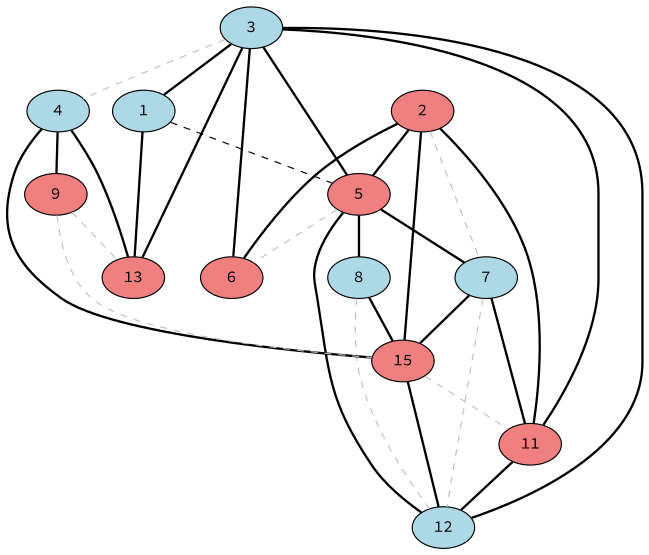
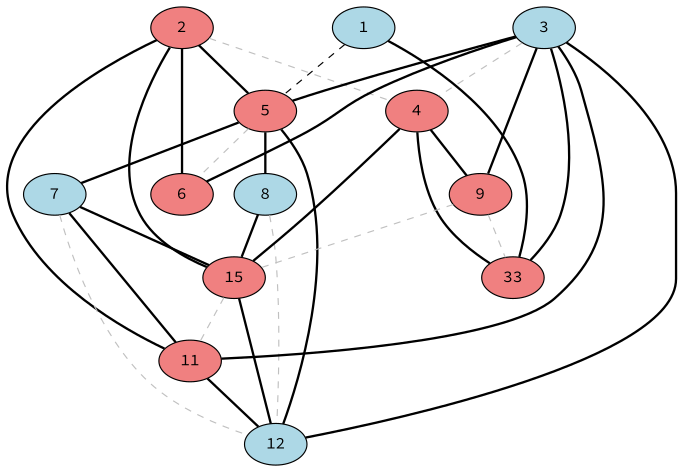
(198, 69) -> (512, 111)
(58, 111) -> (417, 111)
(454, 194) -> (300, 69)
(133, 278) -> (513, 278)
